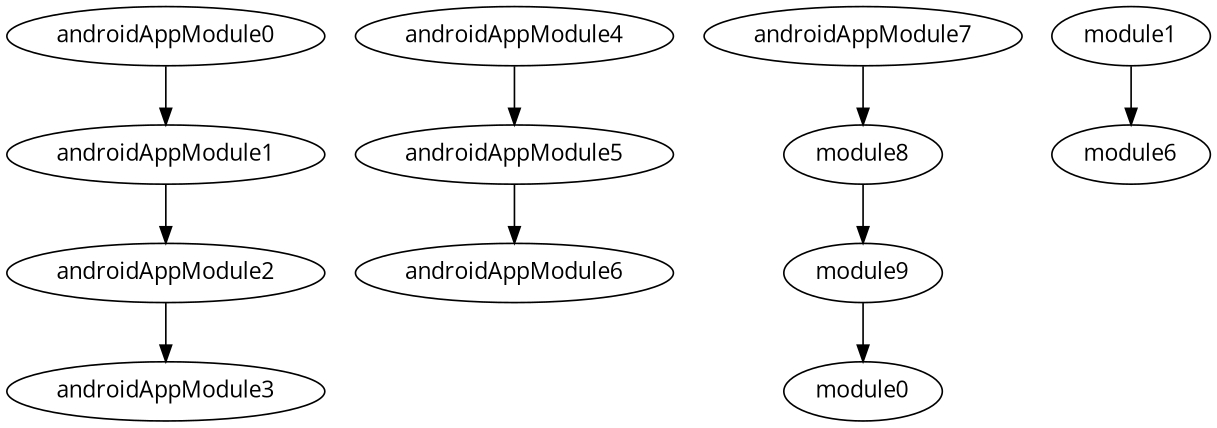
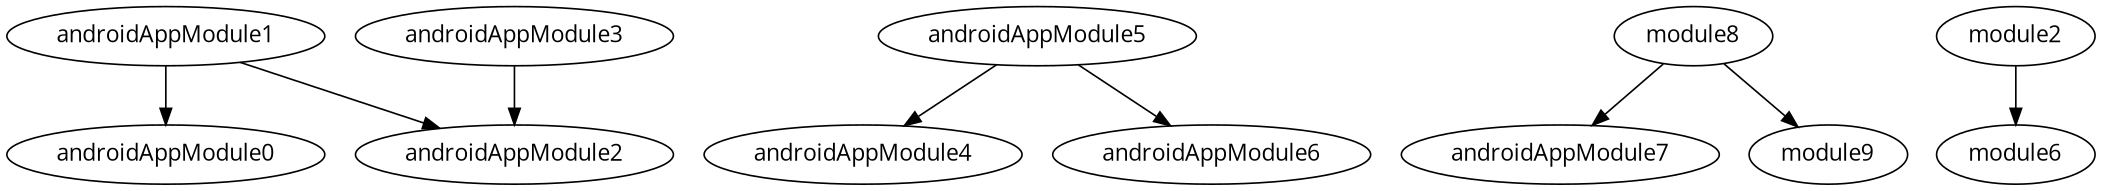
(1131, 36) -> (2016, 36)
(166, 87) -> (166, 87)
(514, 87) -> (958, 91)
(863, 87) -> (1634, 89)
(166, 324) -> (514, 87)
(863, 391) -> none
